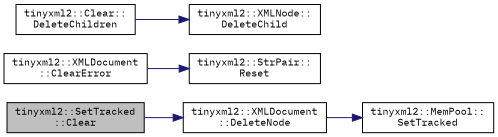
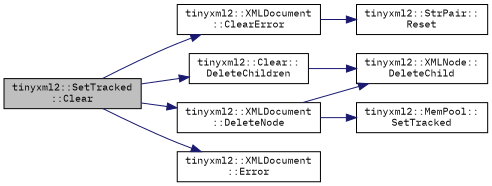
none -> (146, 57)
none -> (160, 81)
none -> (331, 95)
none -> (249, 167)
